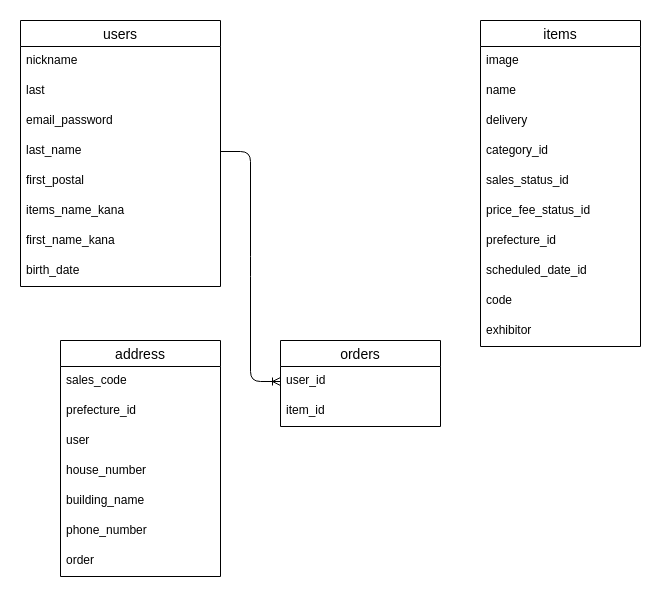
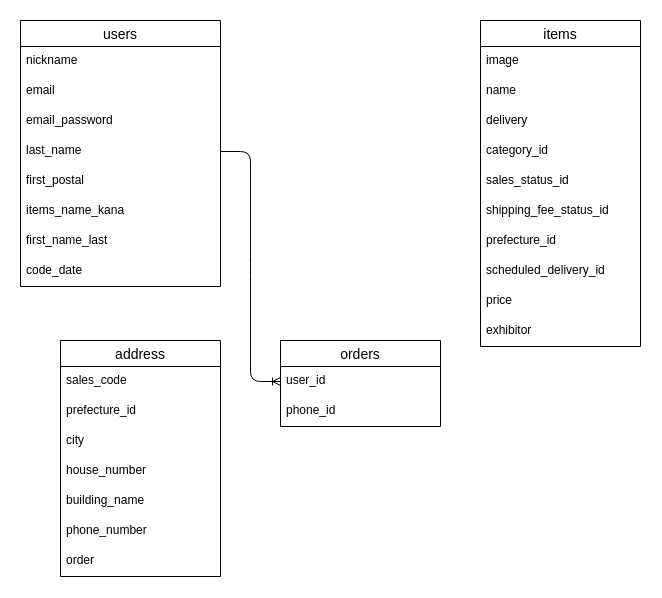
(38, 90) -> (40, 90)
(547, 210) -> (555, 210)
(75, 240) -> (73, 240)
(58, 270) -> (56, 270)
(540, 270) -> (550, 270)
(499, 300) -> (501, 300)
(306, 410) -> (311, 410)
(79, 440) -> (78, 440)
